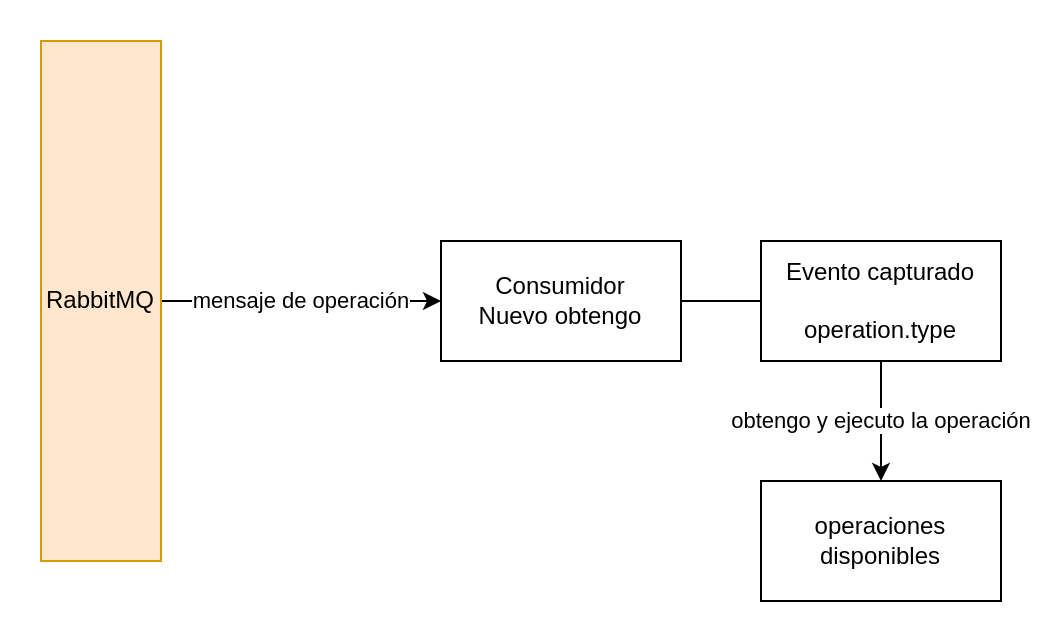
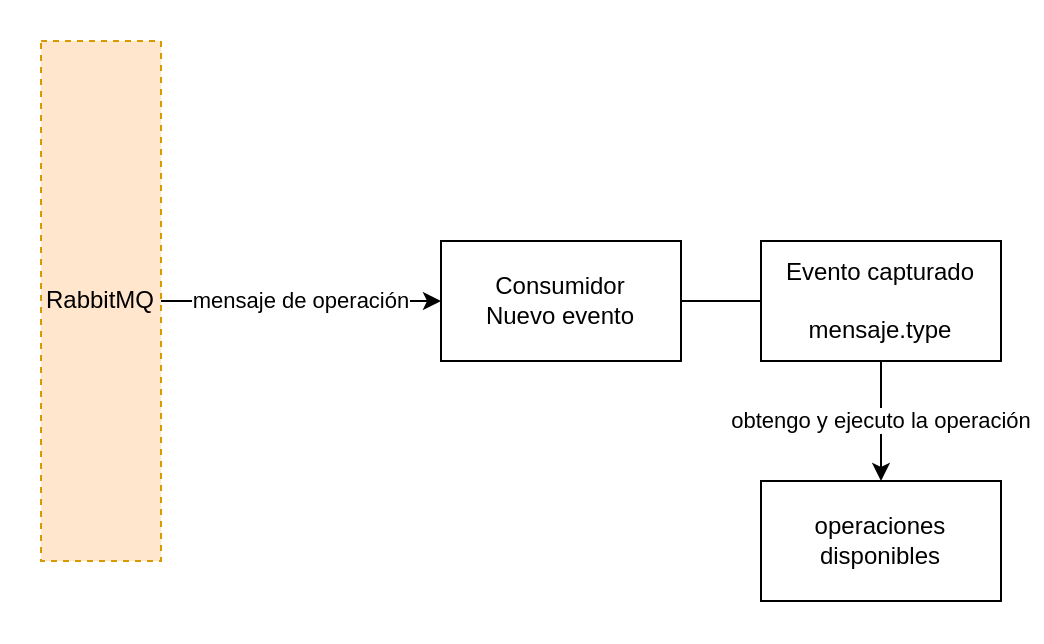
(101, 301) -> (101, 301)
(561, 301) -> (561, 301)
(881, 301) -> (881, 301)
